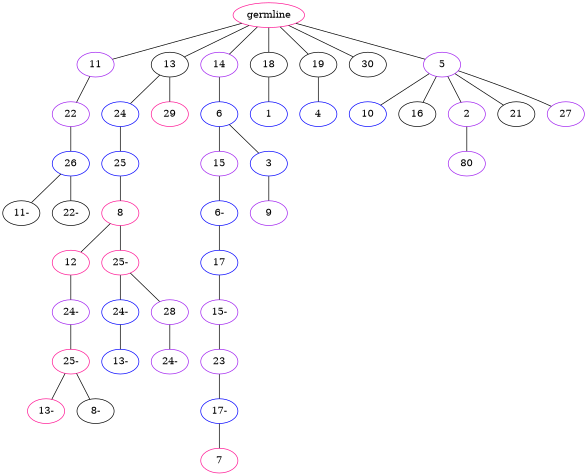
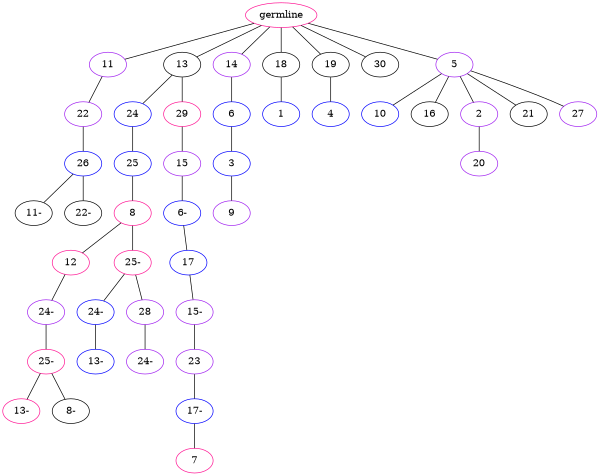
(219, 139) -> (182, 139)
(467, 164) -> (479, 164)
